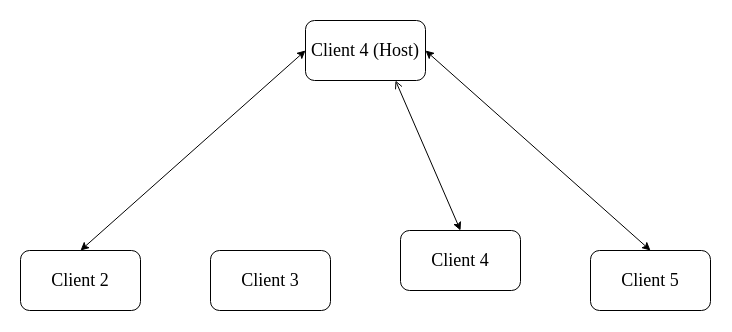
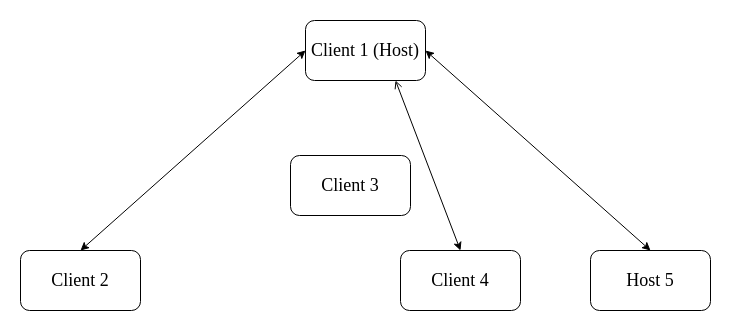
(366, 51) -> (366, 51)
(461, 261) -> (461, 281)
(271, 281) -> (351, 186)
(651, 281) -> (651, 281)
